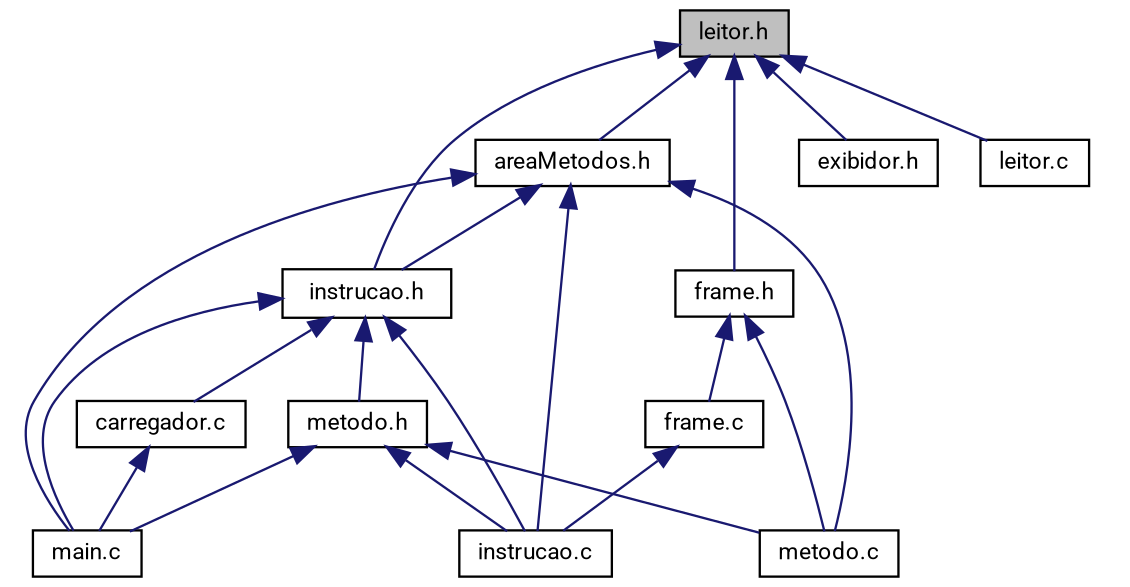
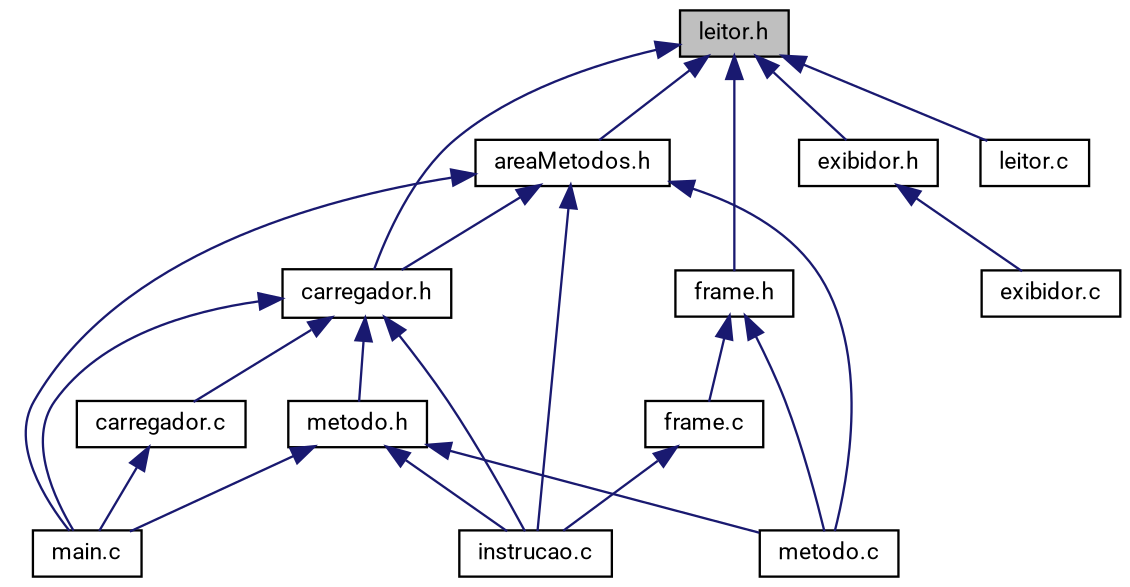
(367, 294) -> (367, 294)
none -> (1051, 294)
